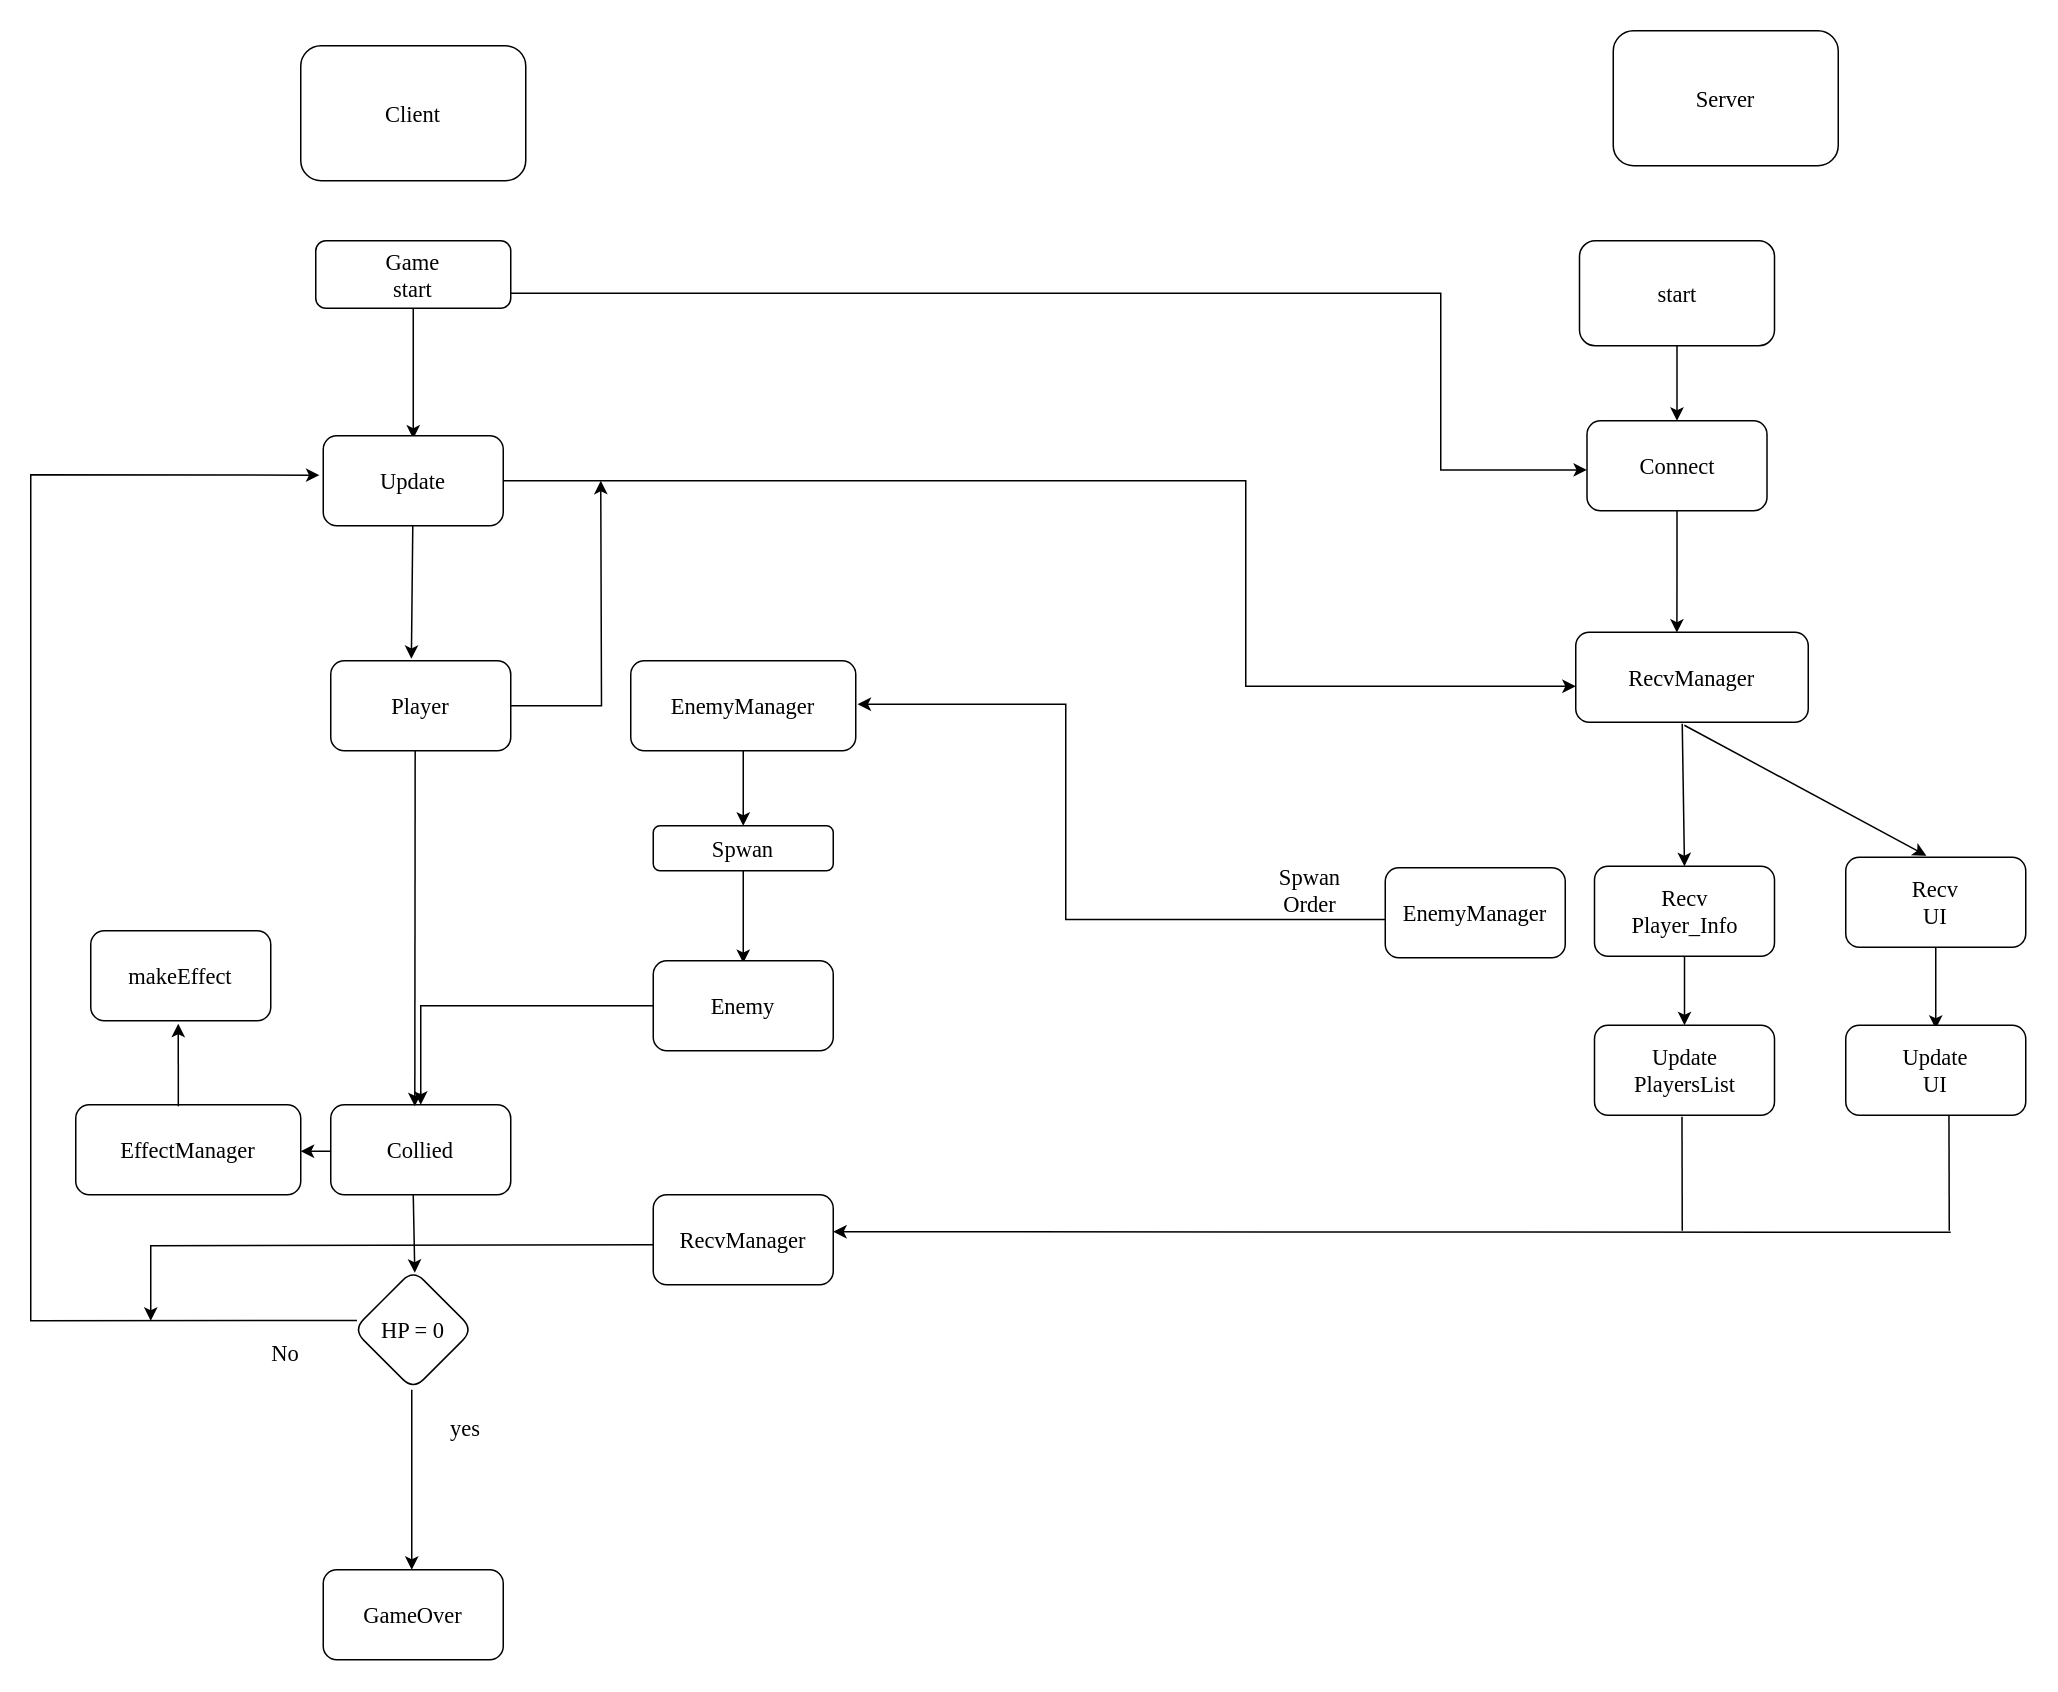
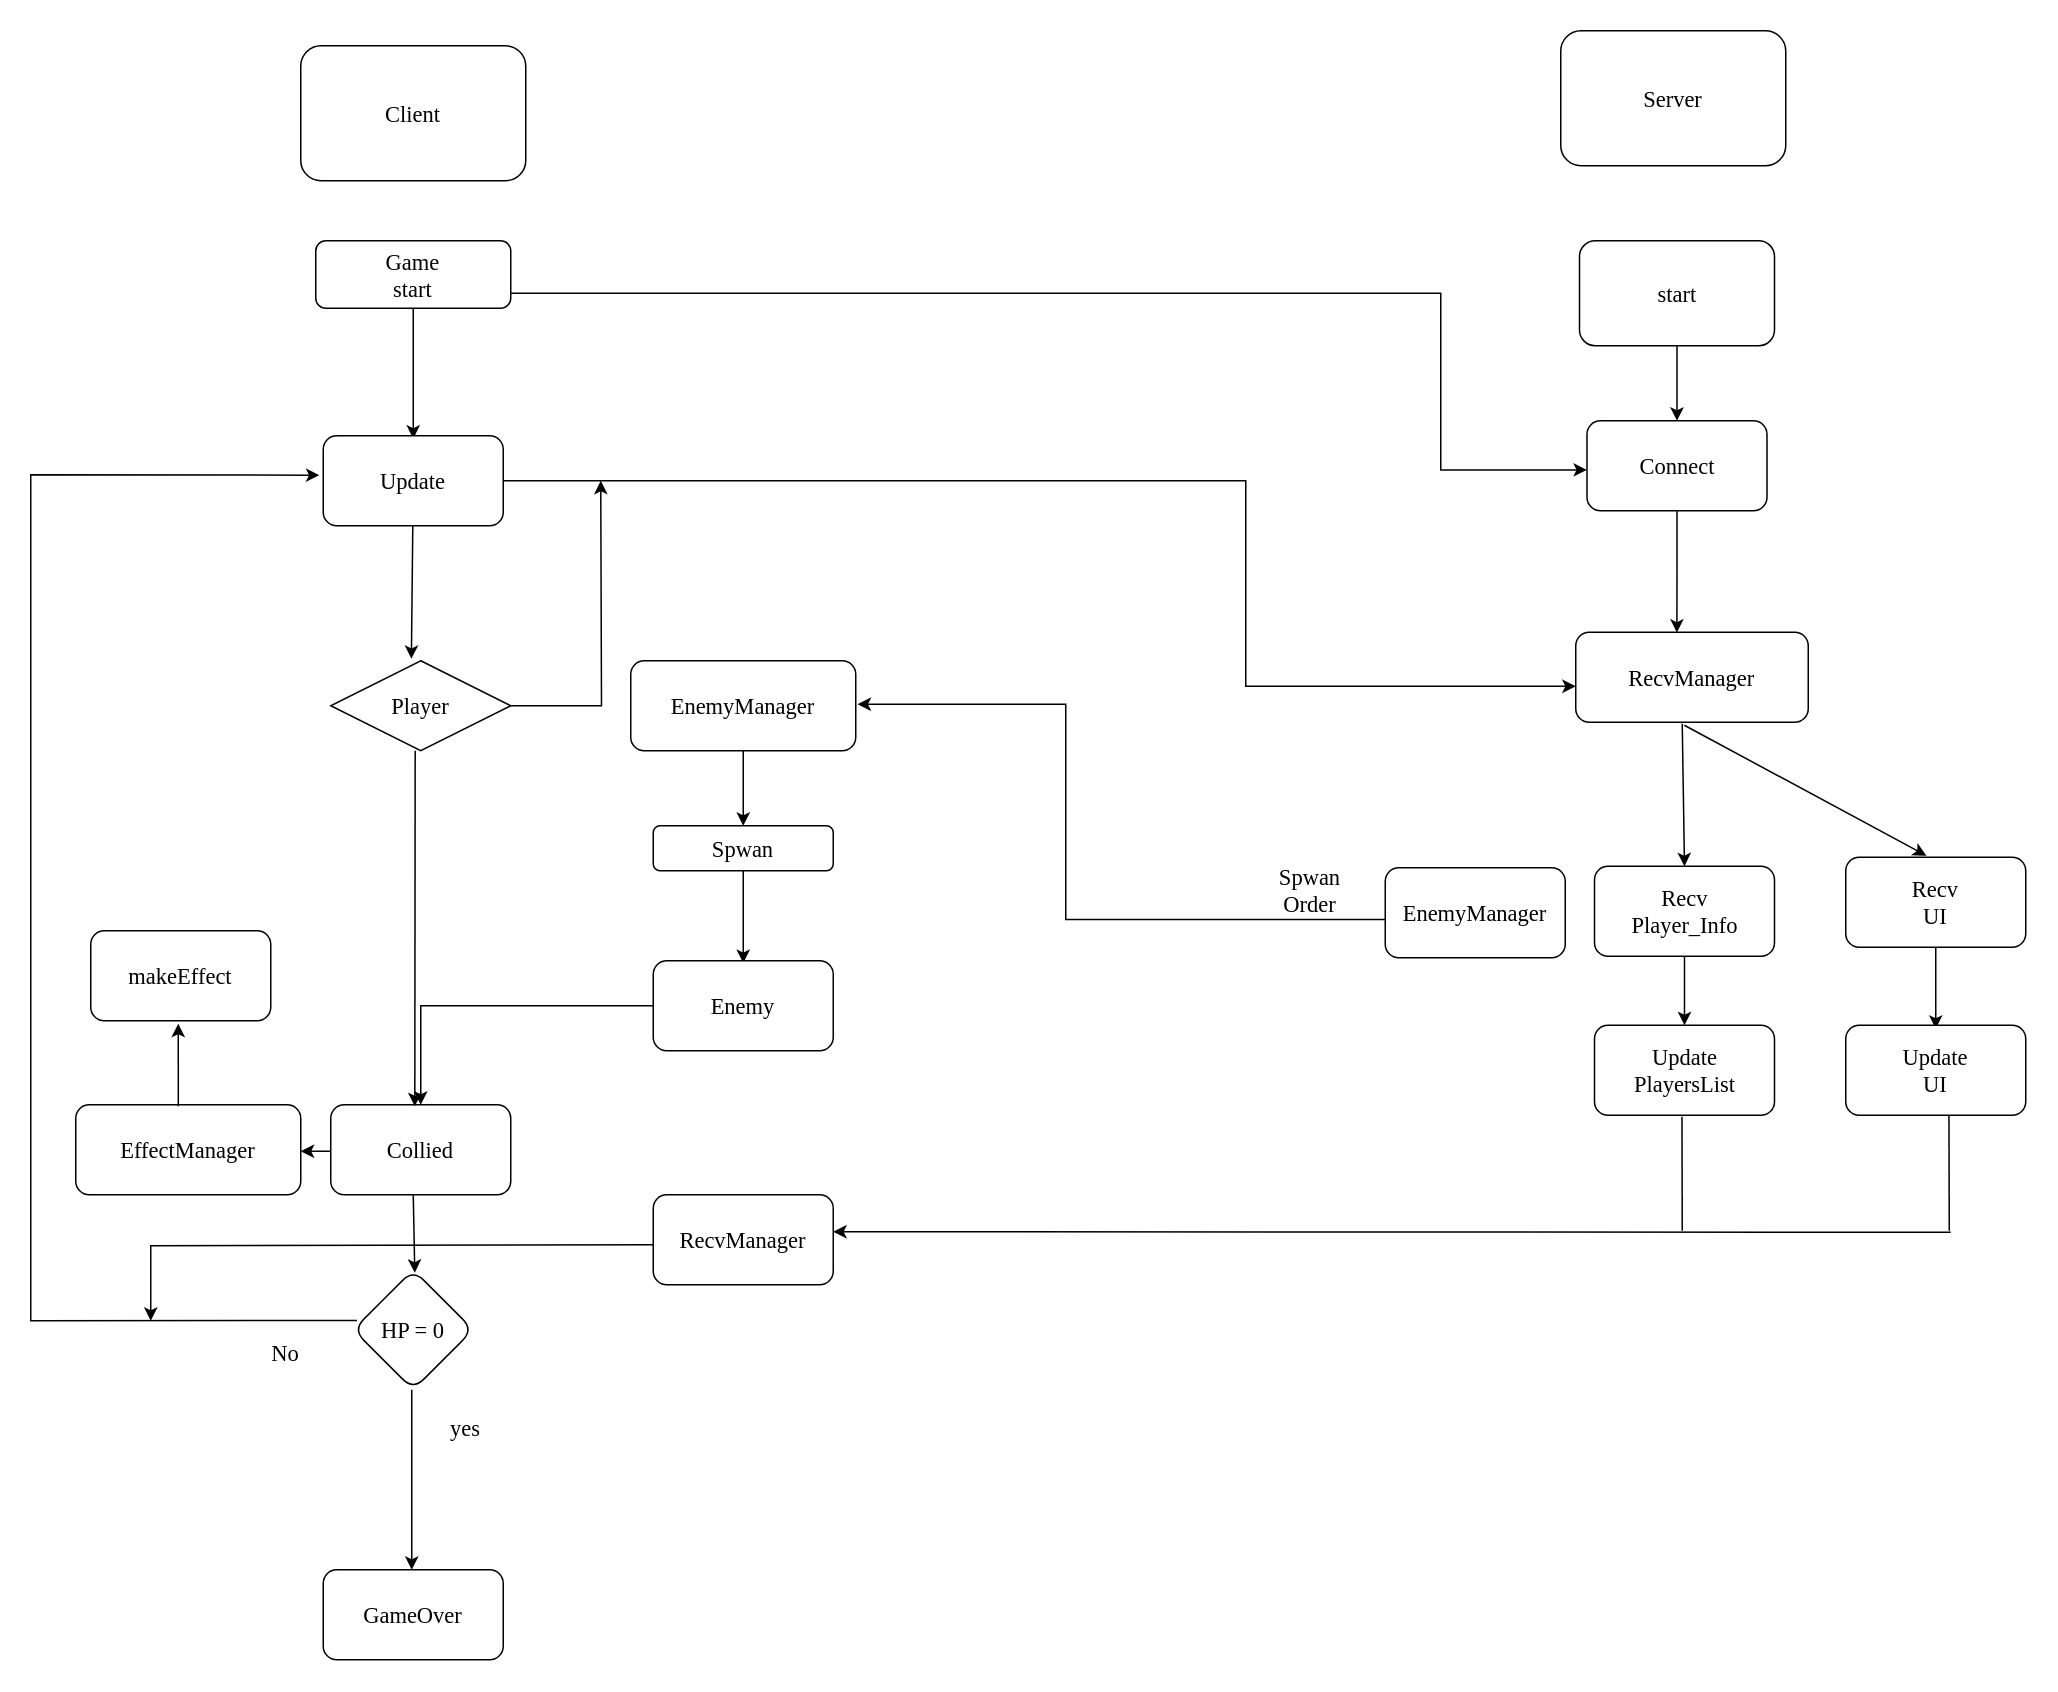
(1726, 98) -> (1673, 98)
(421, 706) -> (421, 706)
